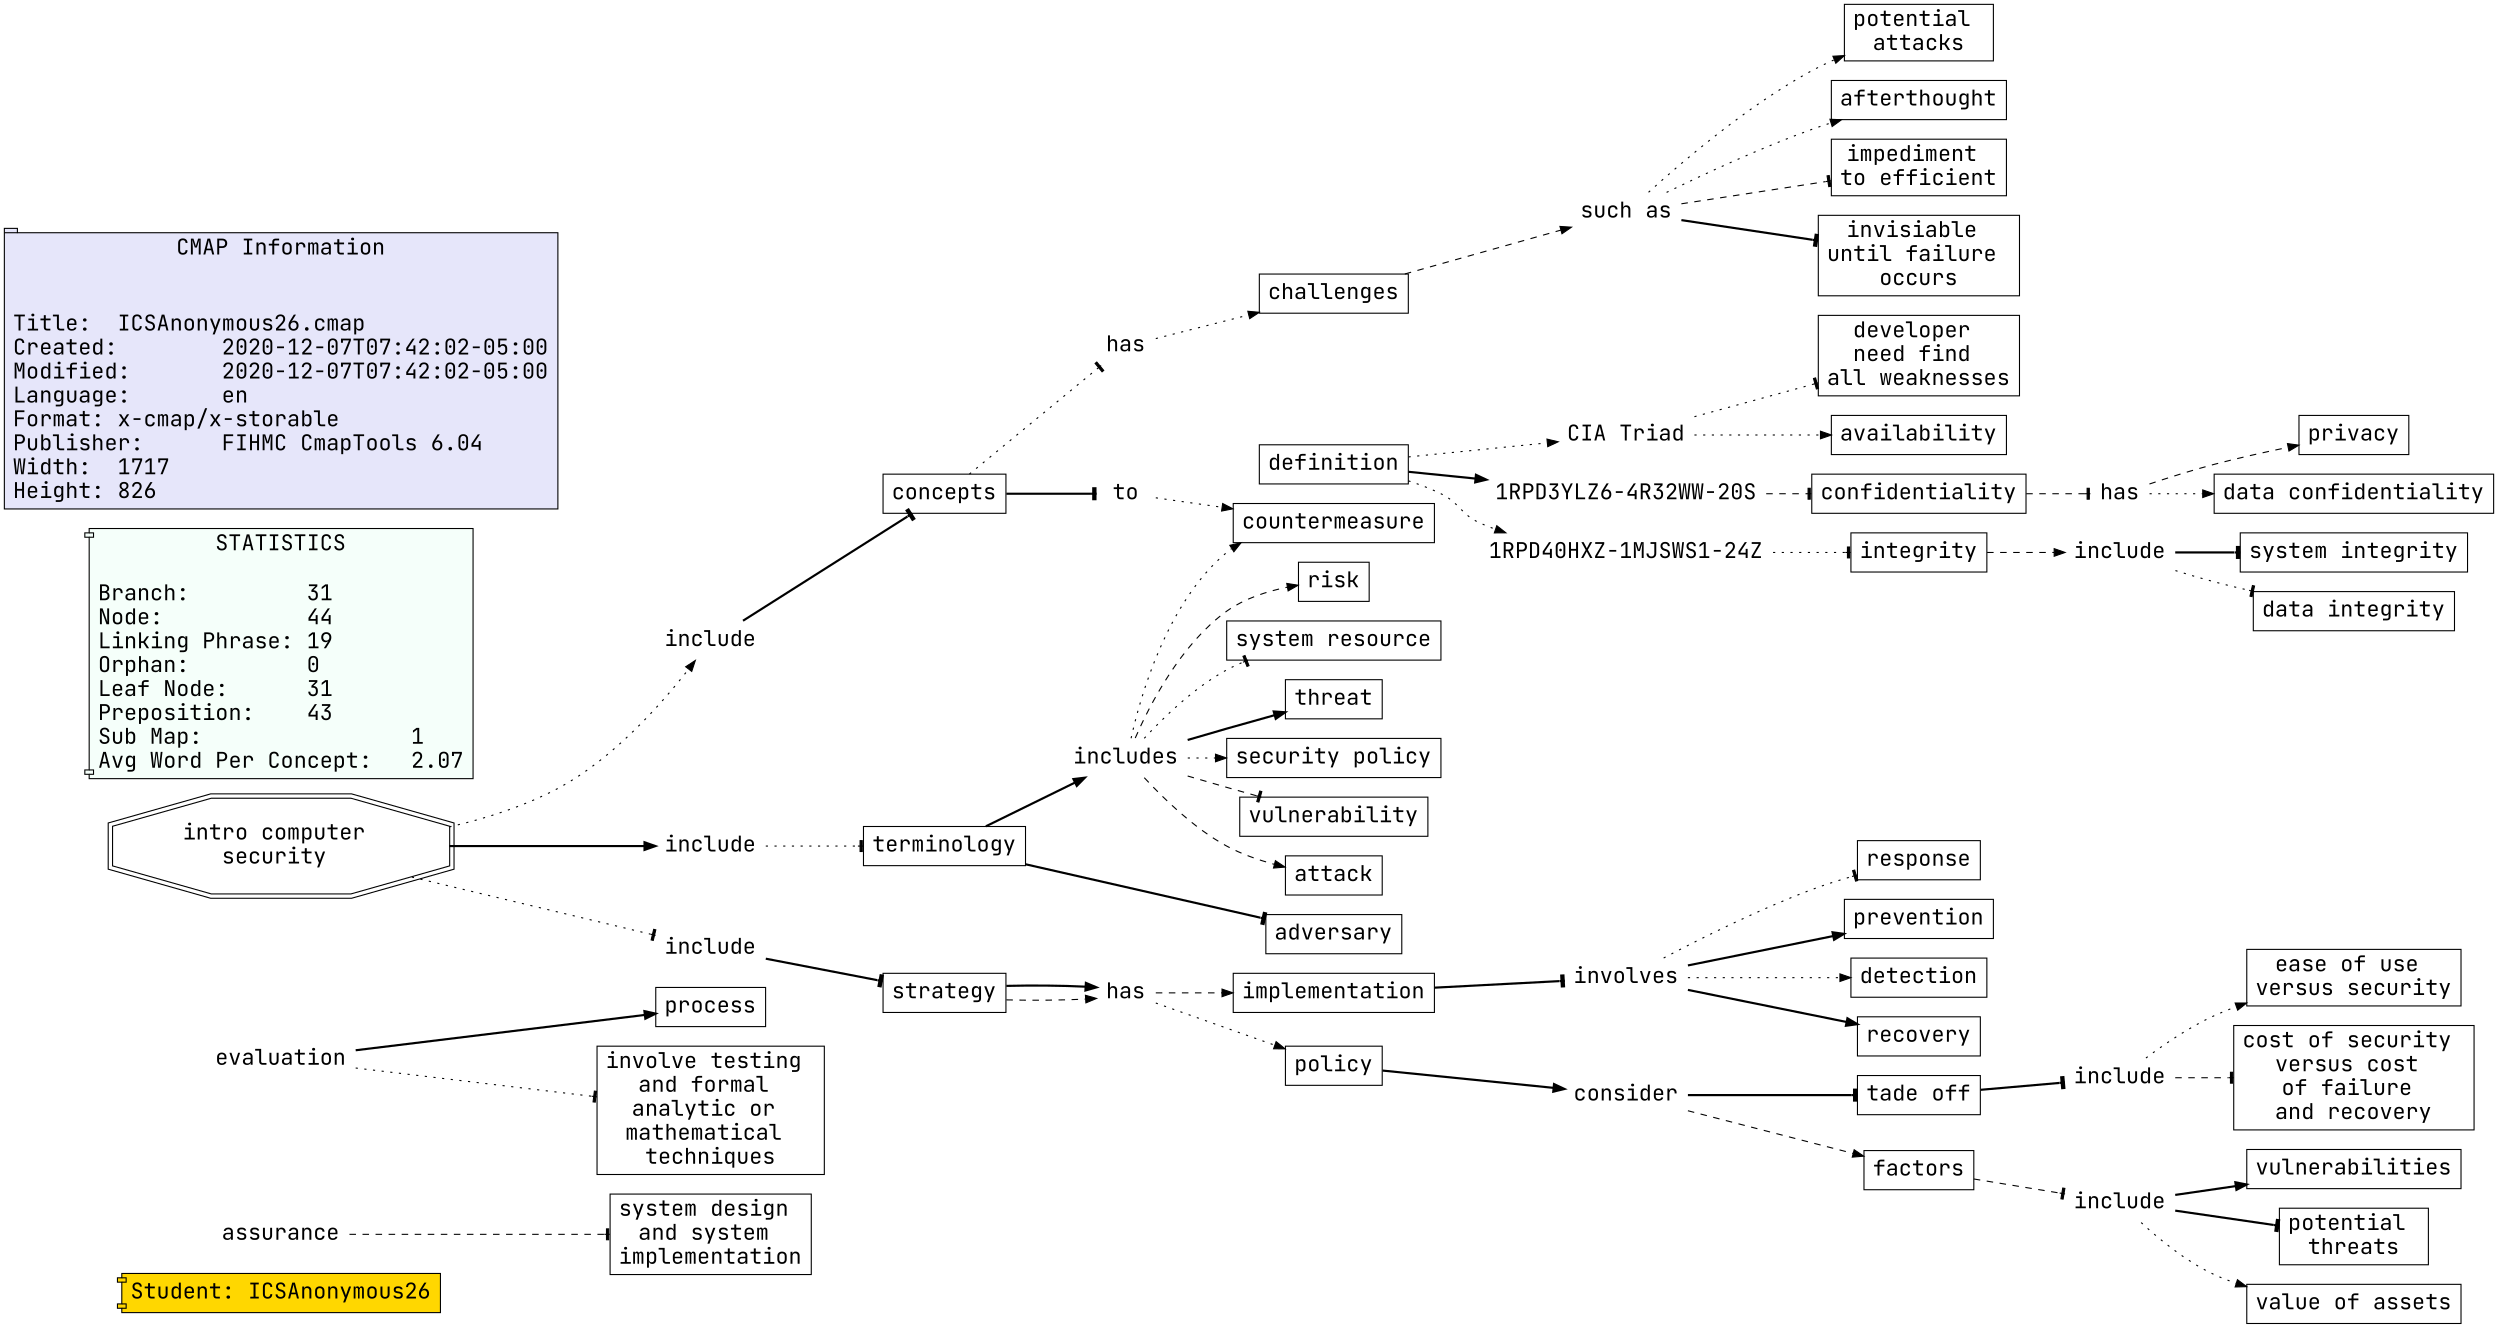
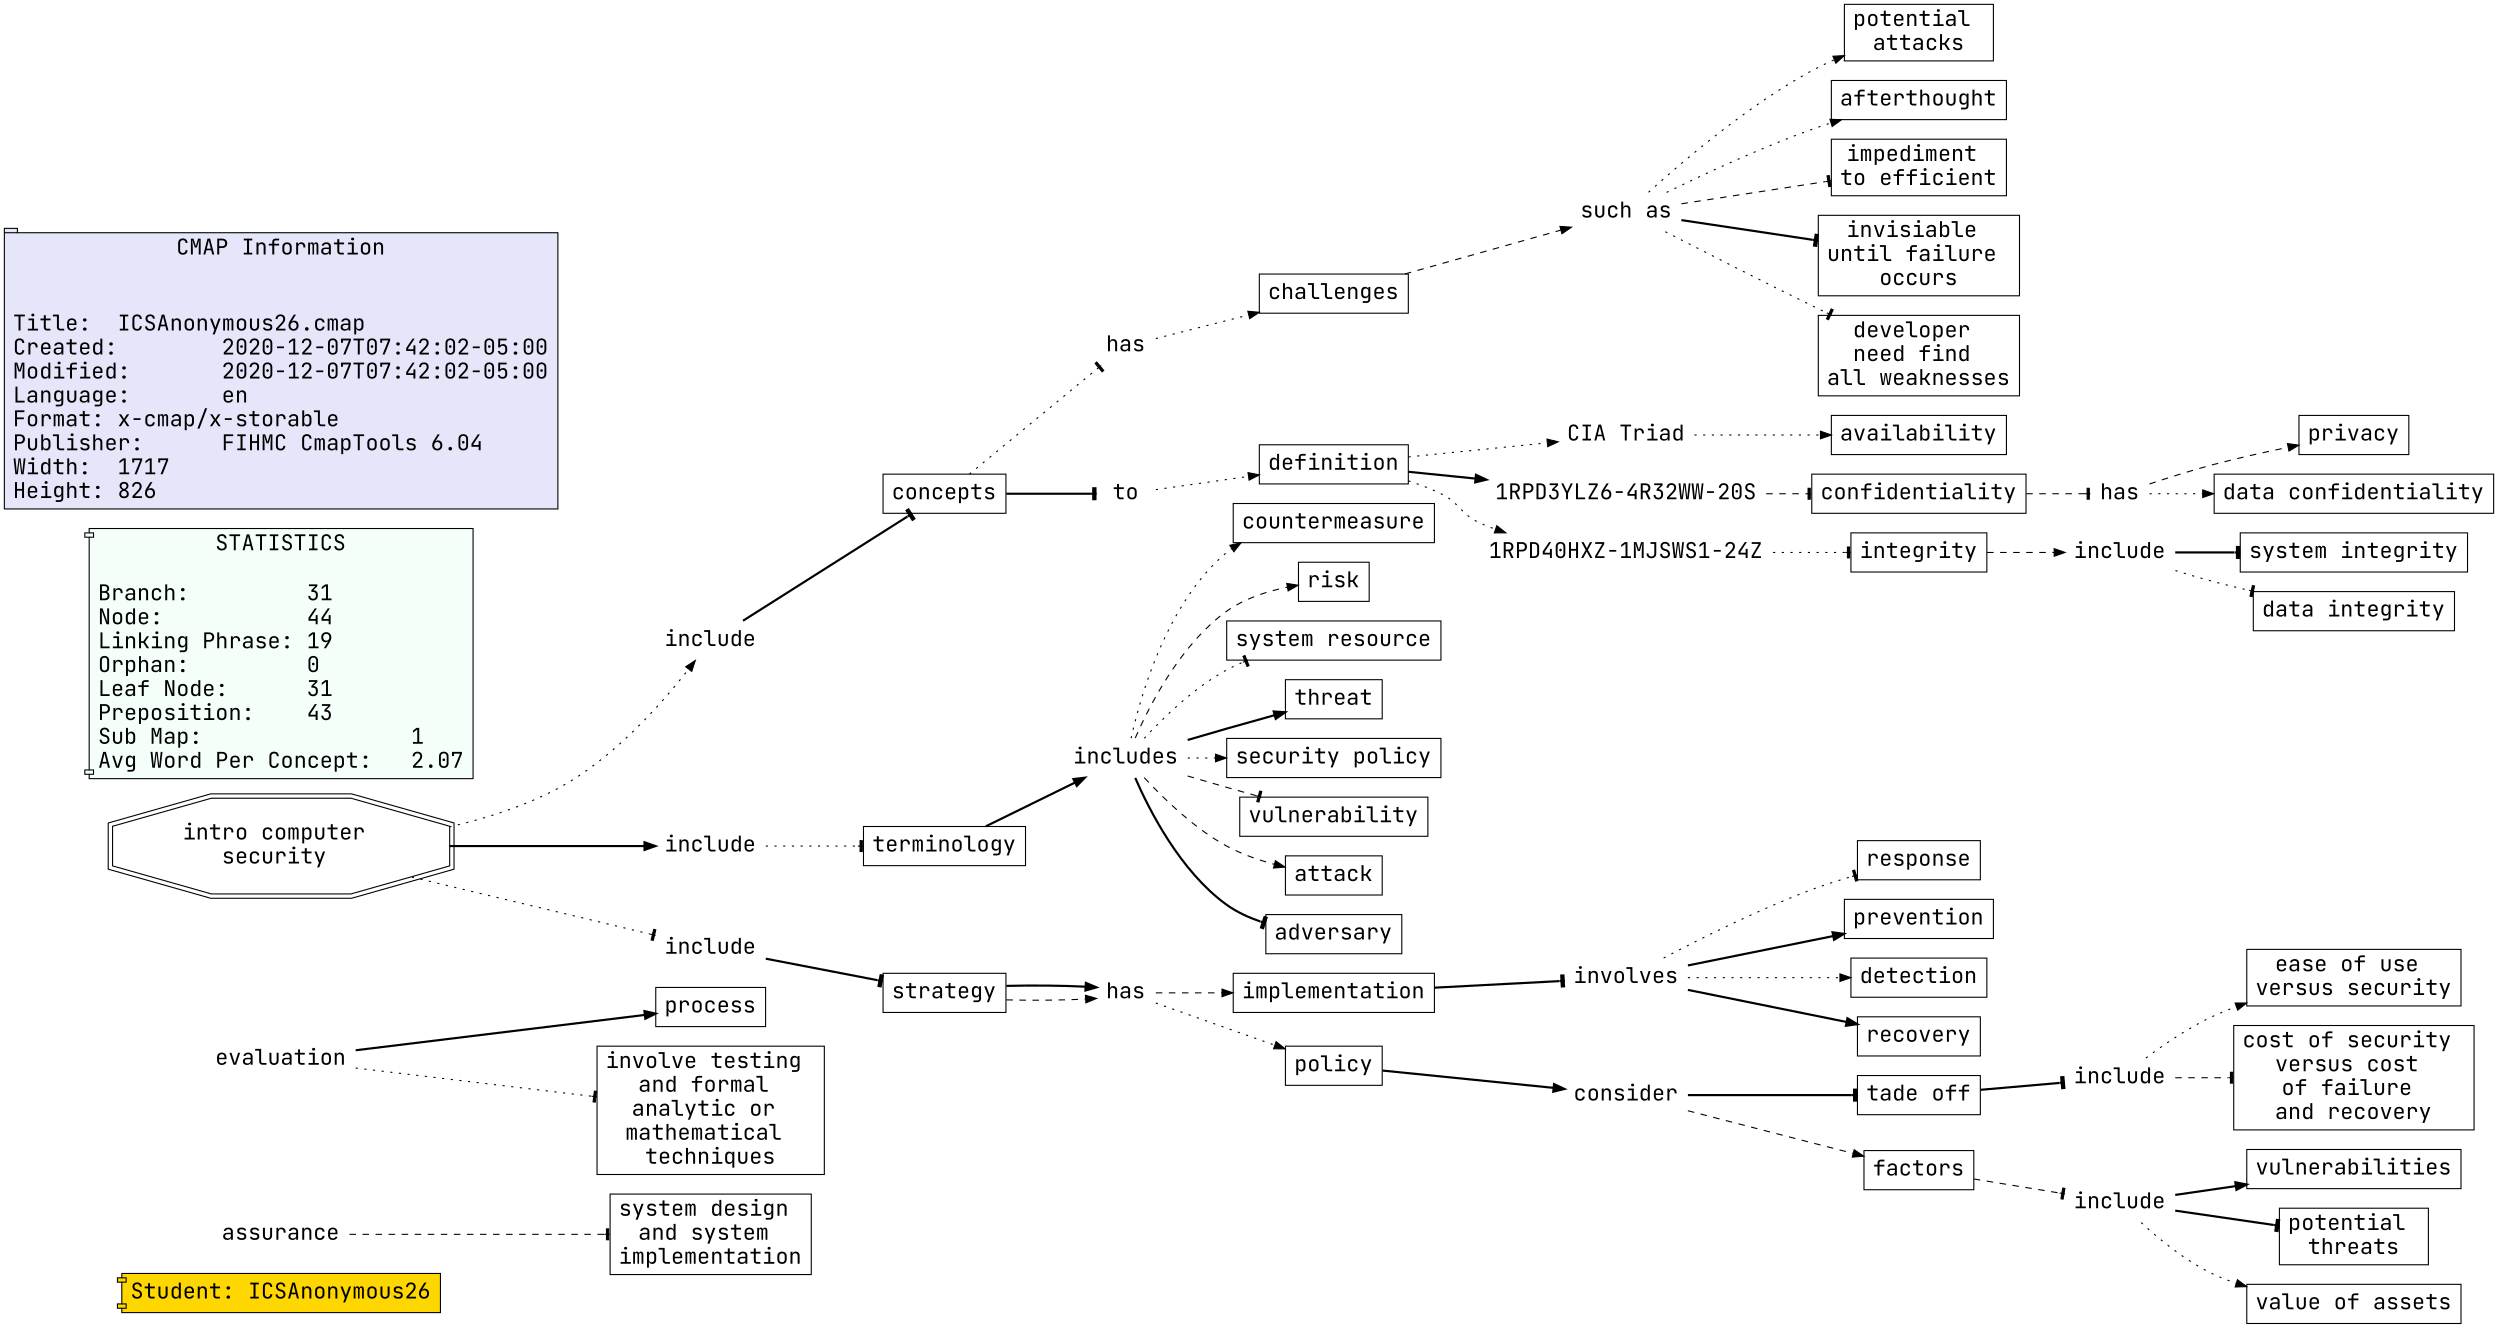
(1754, 400) -> (1746, 273)
(1189, 503) -> (1202, 483)
(1143, 891) -> (1184, 862)
